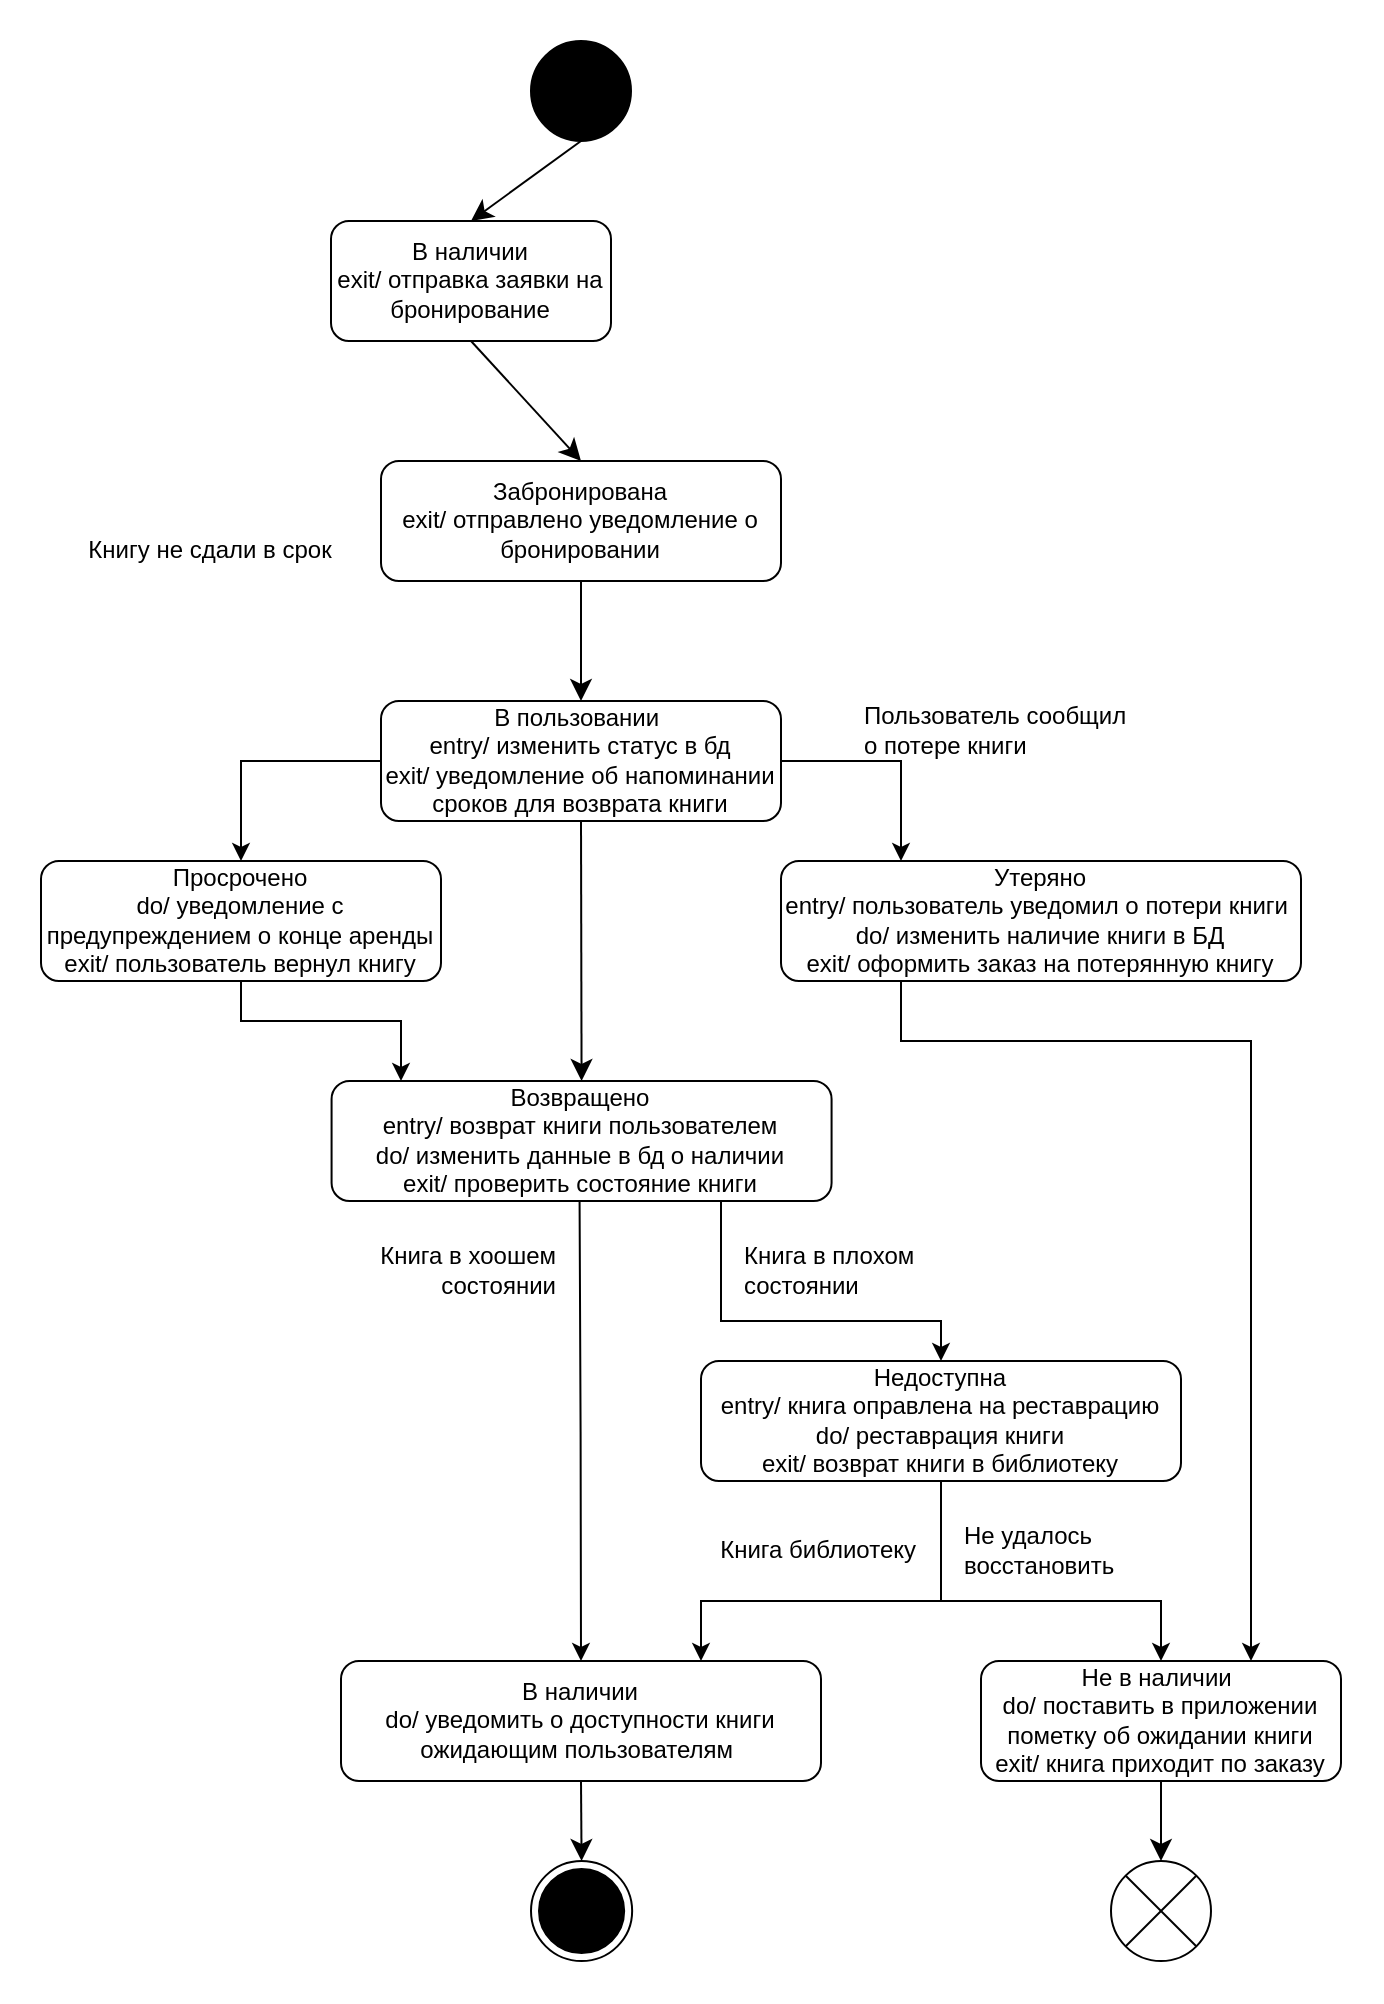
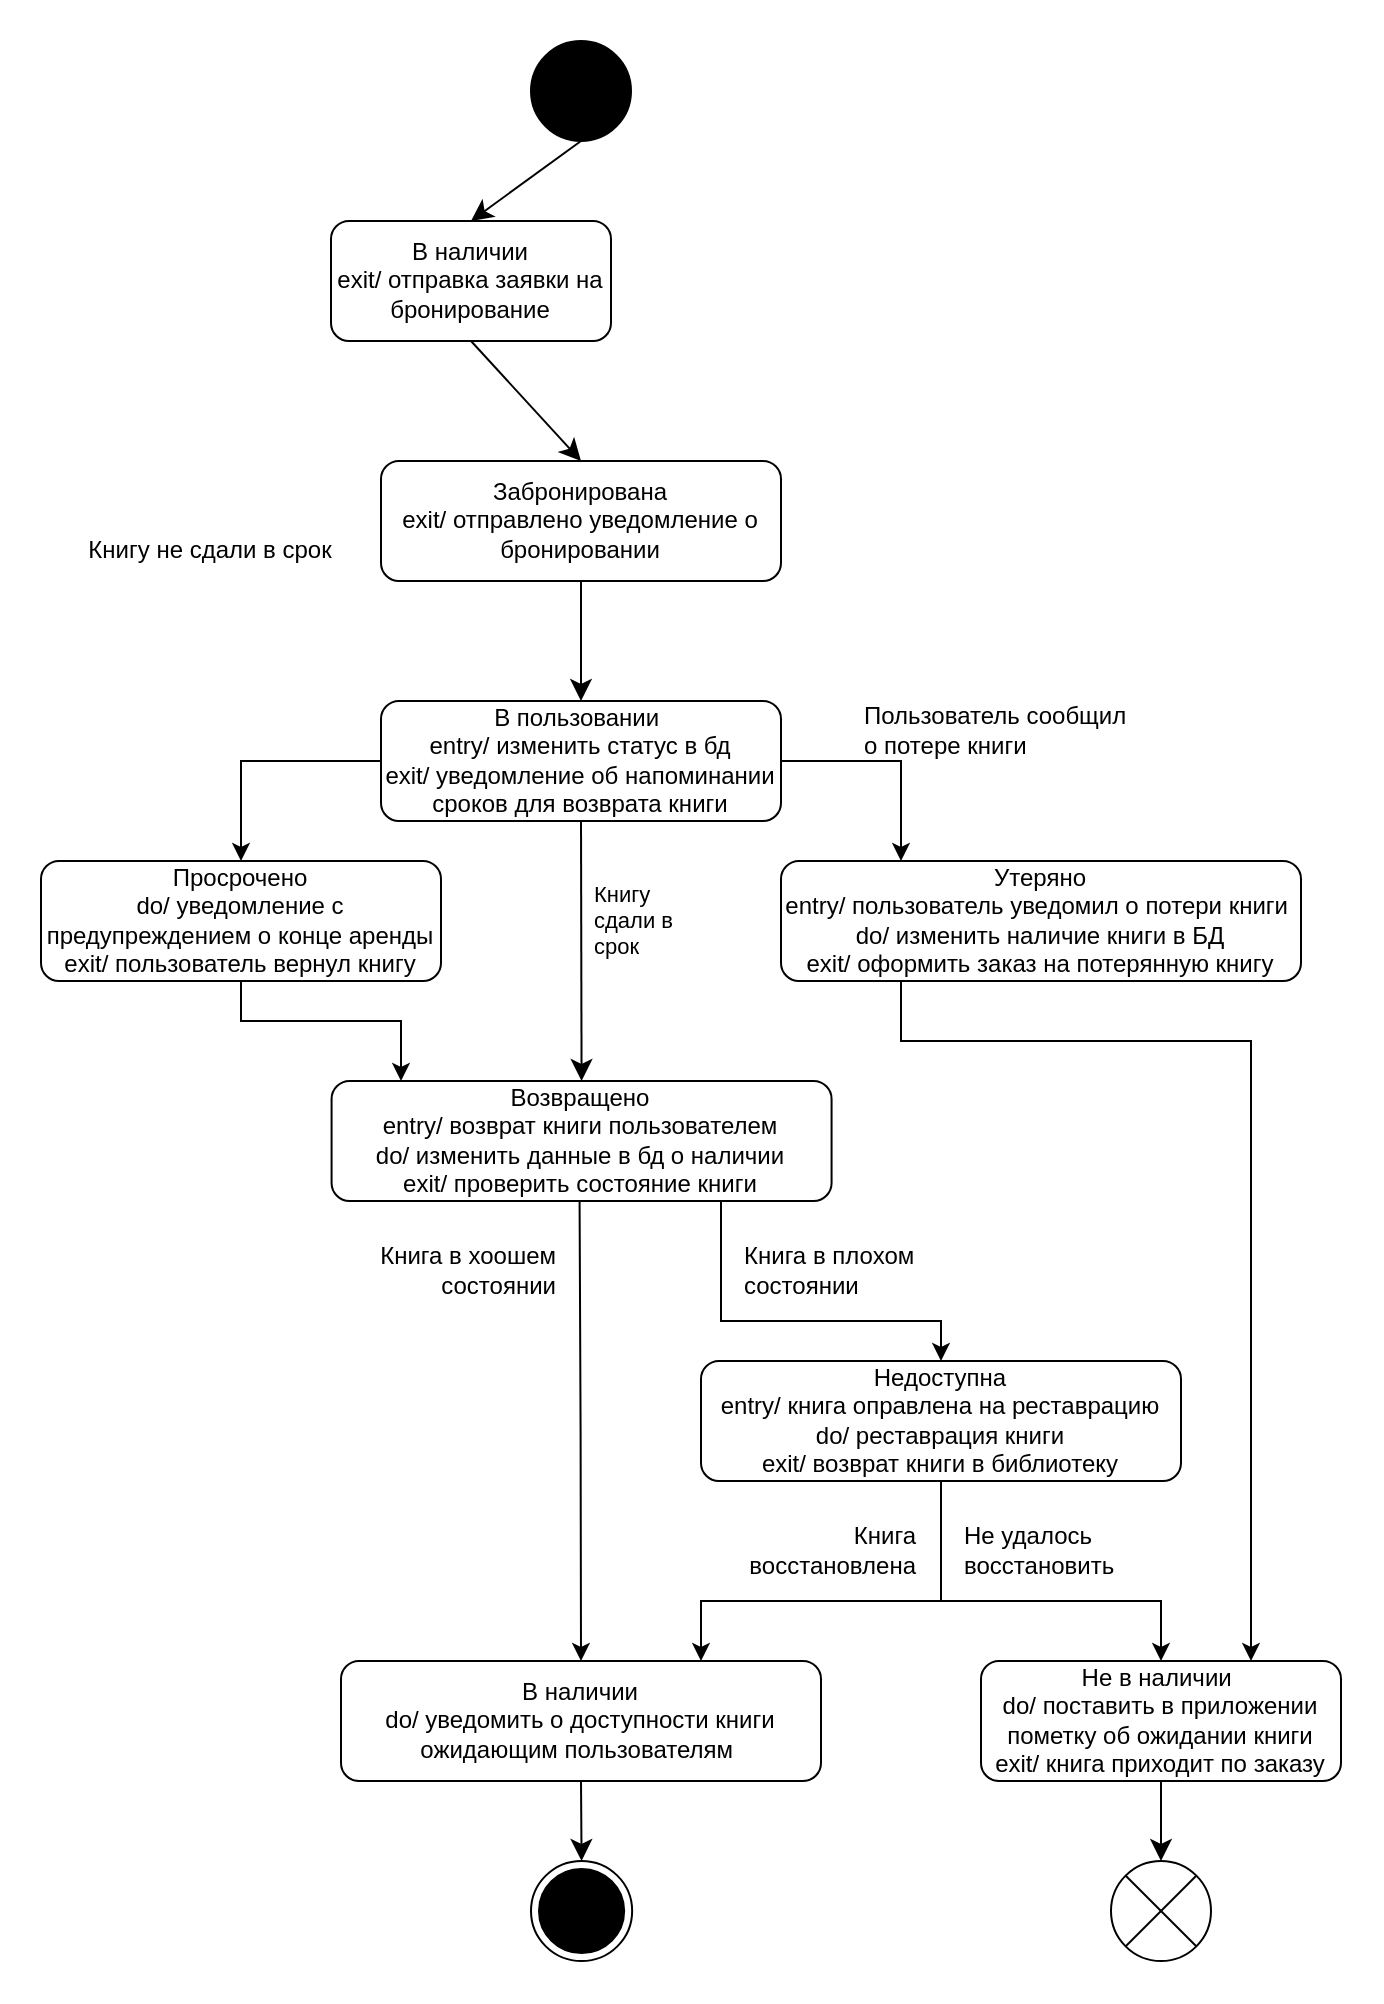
none -> (646, 921)
(813, 1551) -> (809, 1551)
